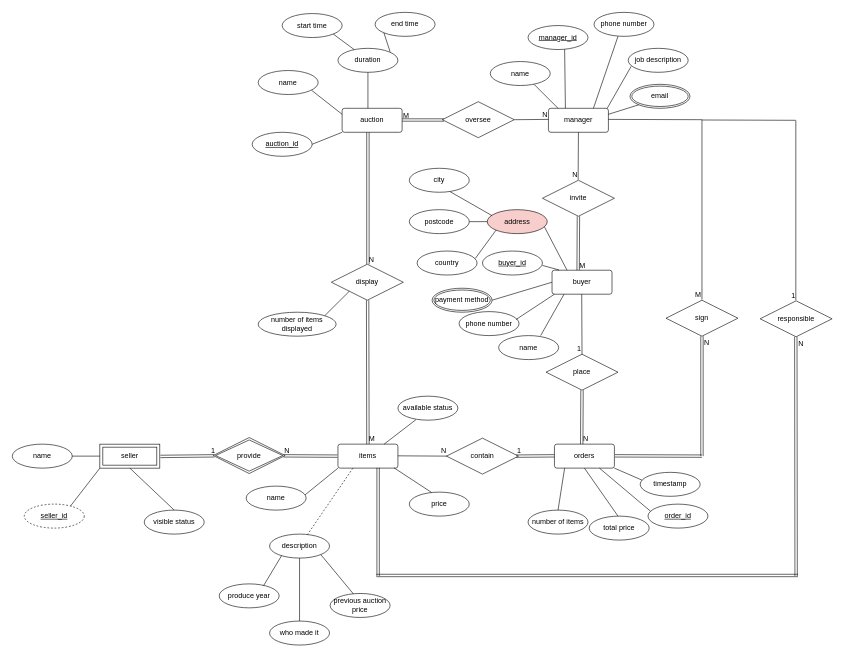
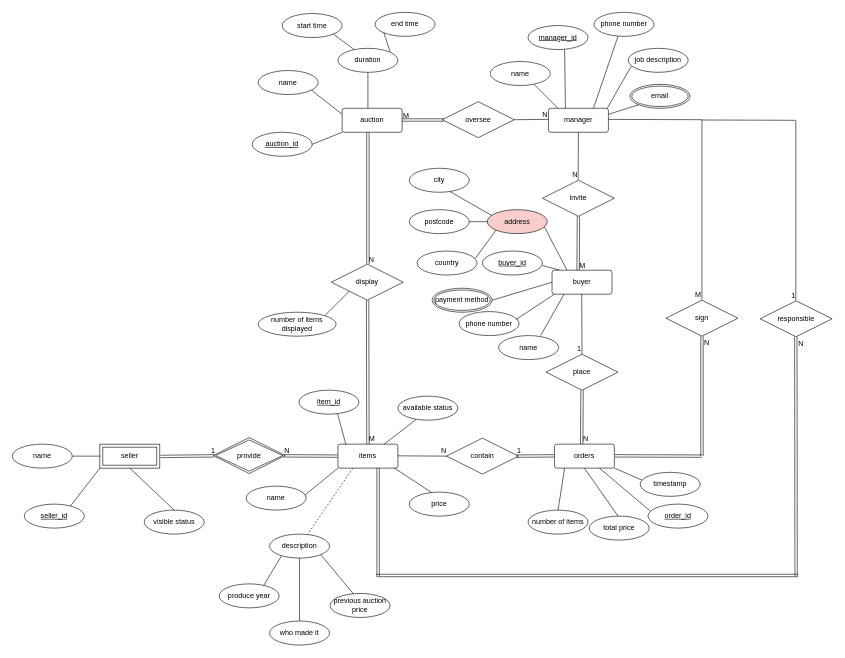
none -> (329, 402)
none -> (342, 429)
(54, 516) -> (54, 516)
